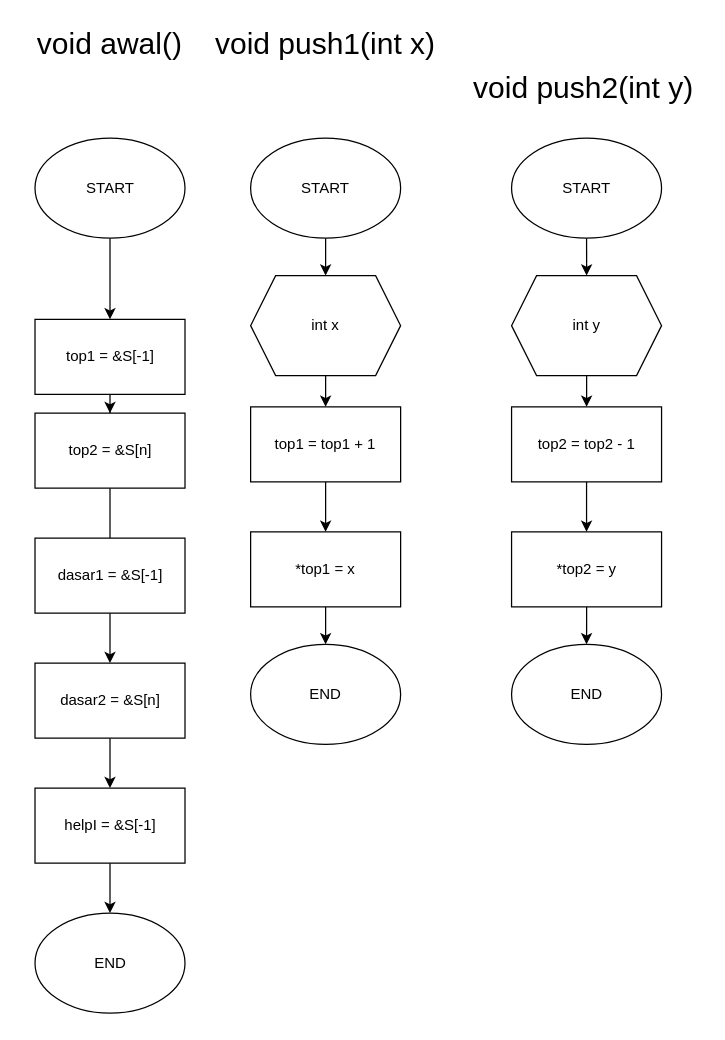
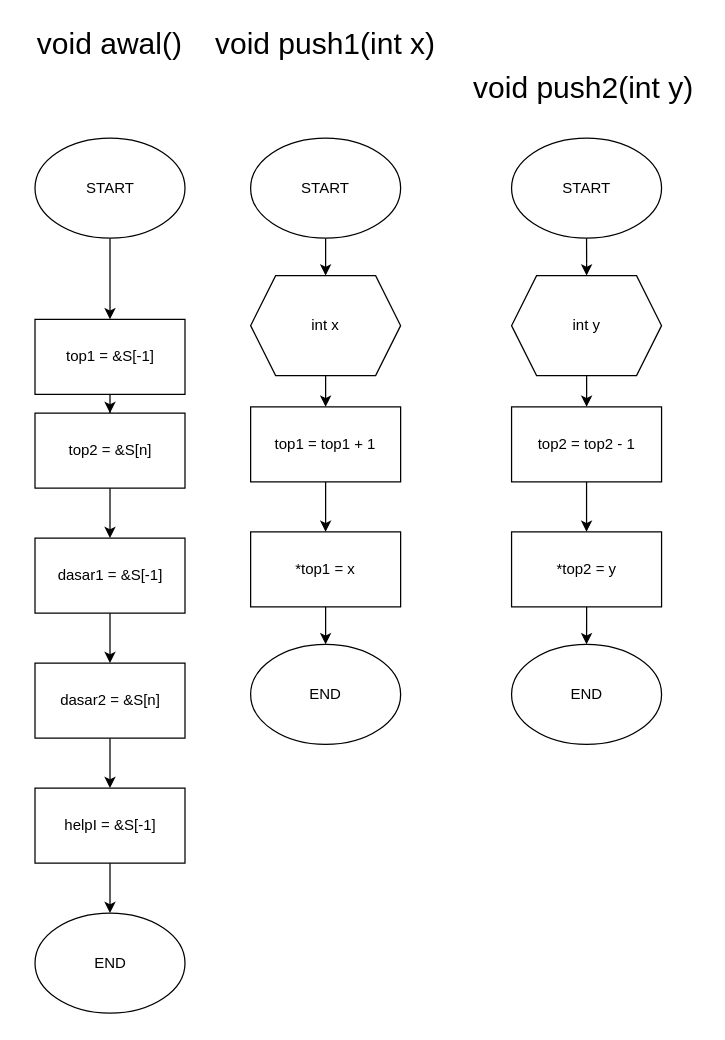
(110, 531) -> (110, 528)
